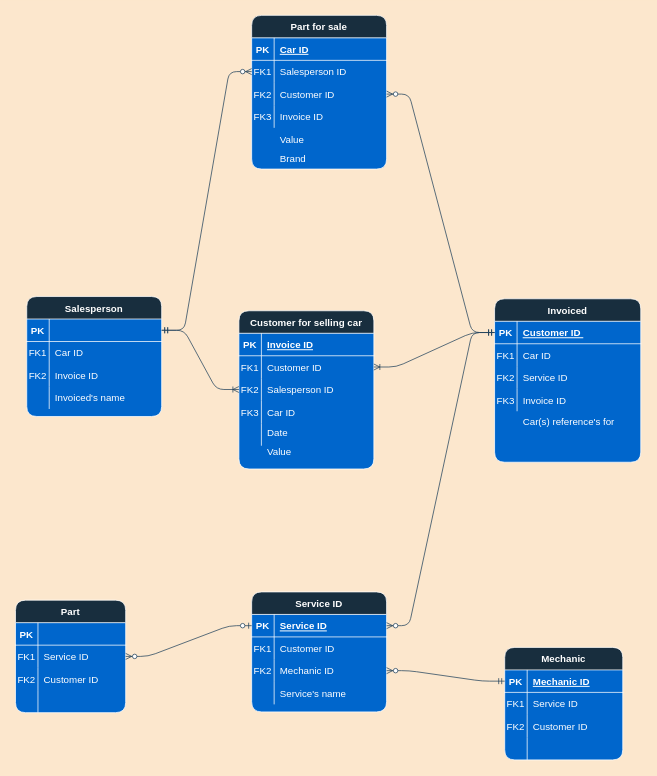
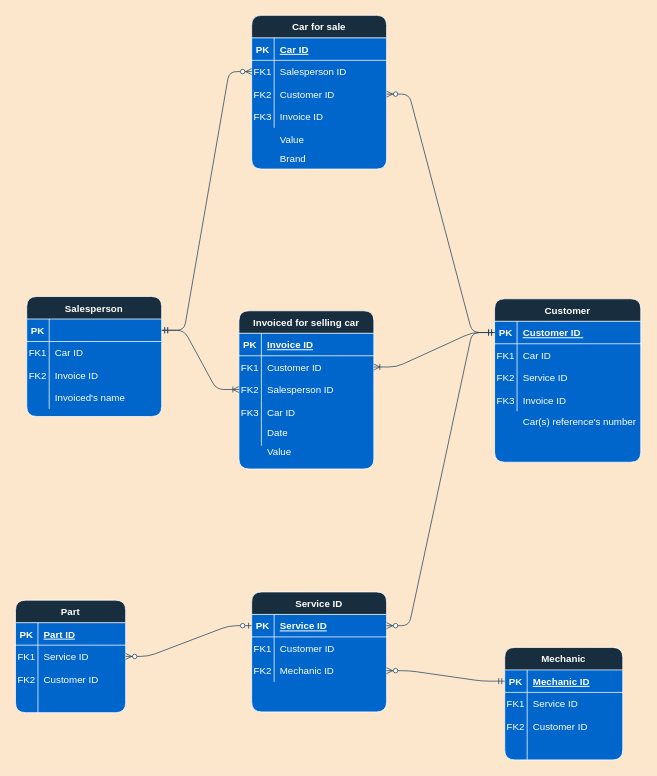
(319, 27) -> (319, 27)
(567, 311) -> (567, 311)
(306, 323) -> (306, 323)
(579, 422) -> (587, 422)
none -> (82, 634)
(330, 693) -> none
